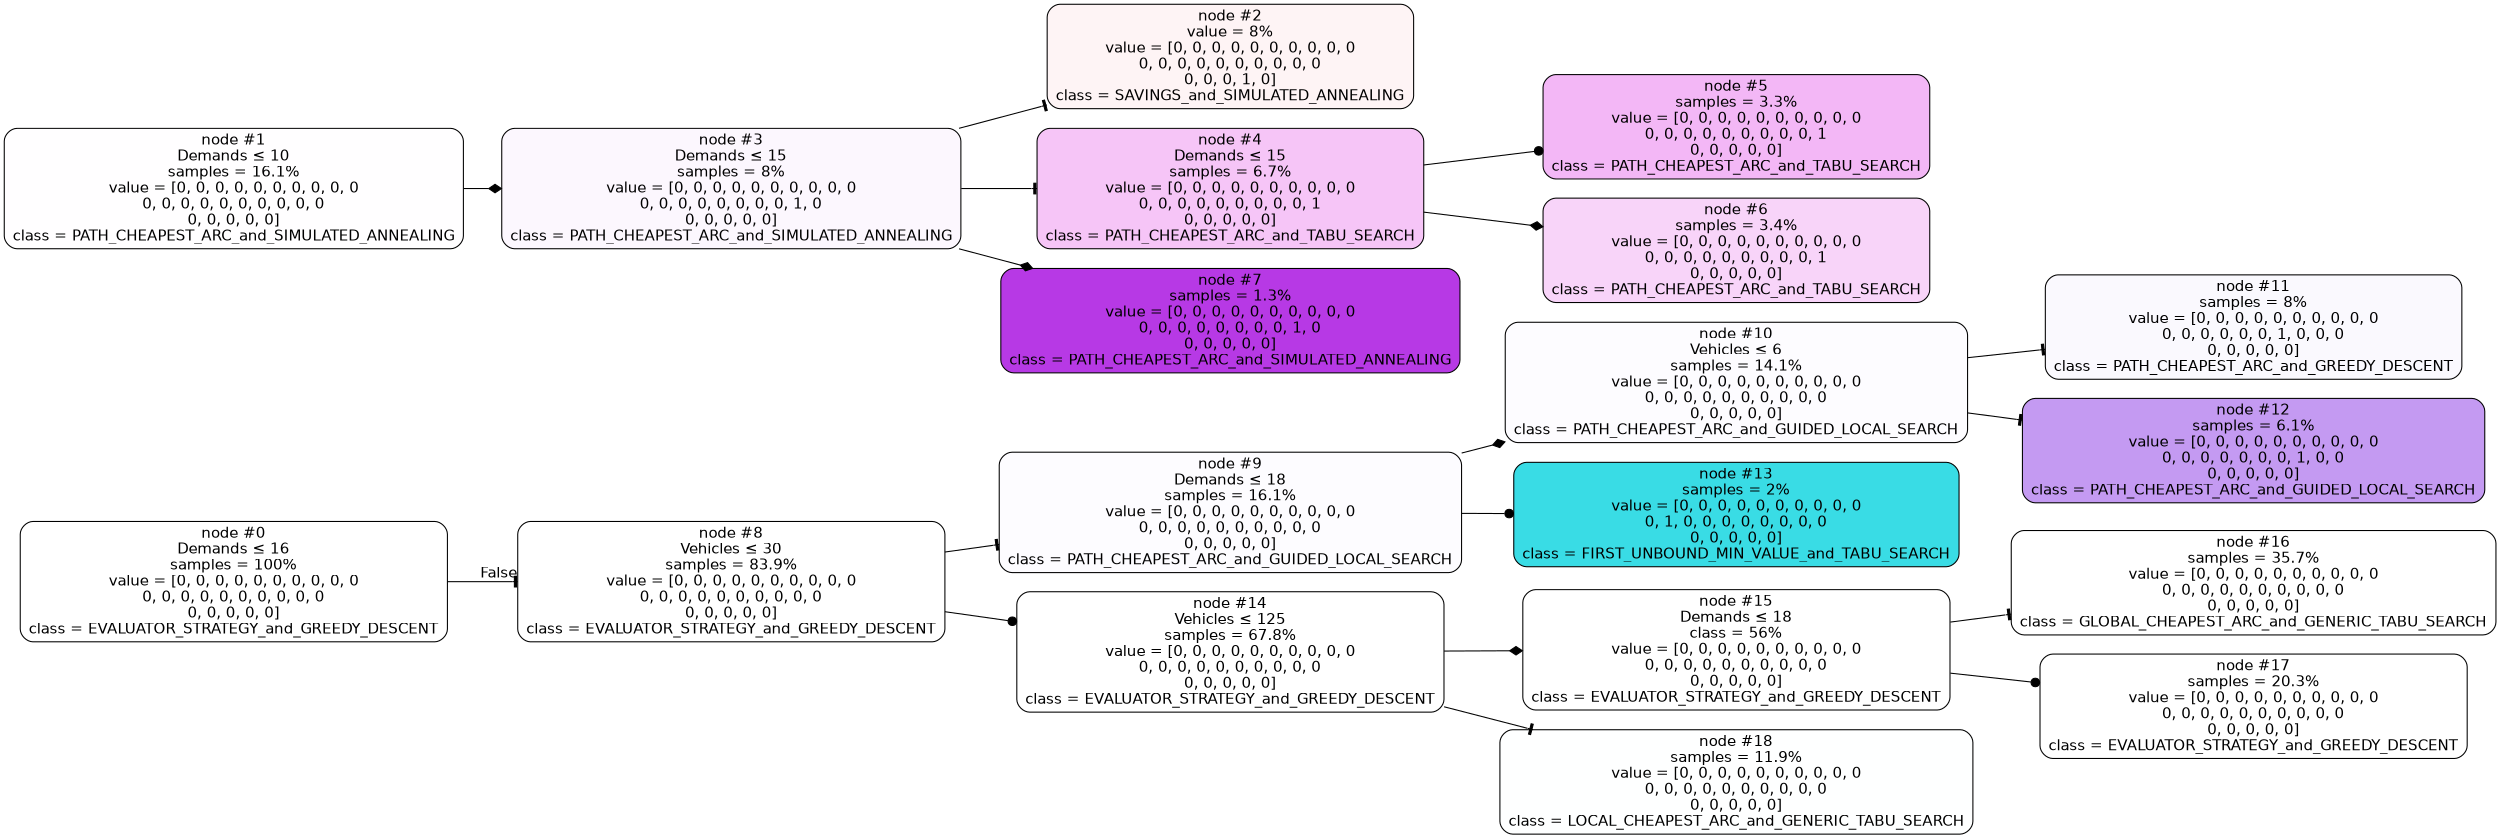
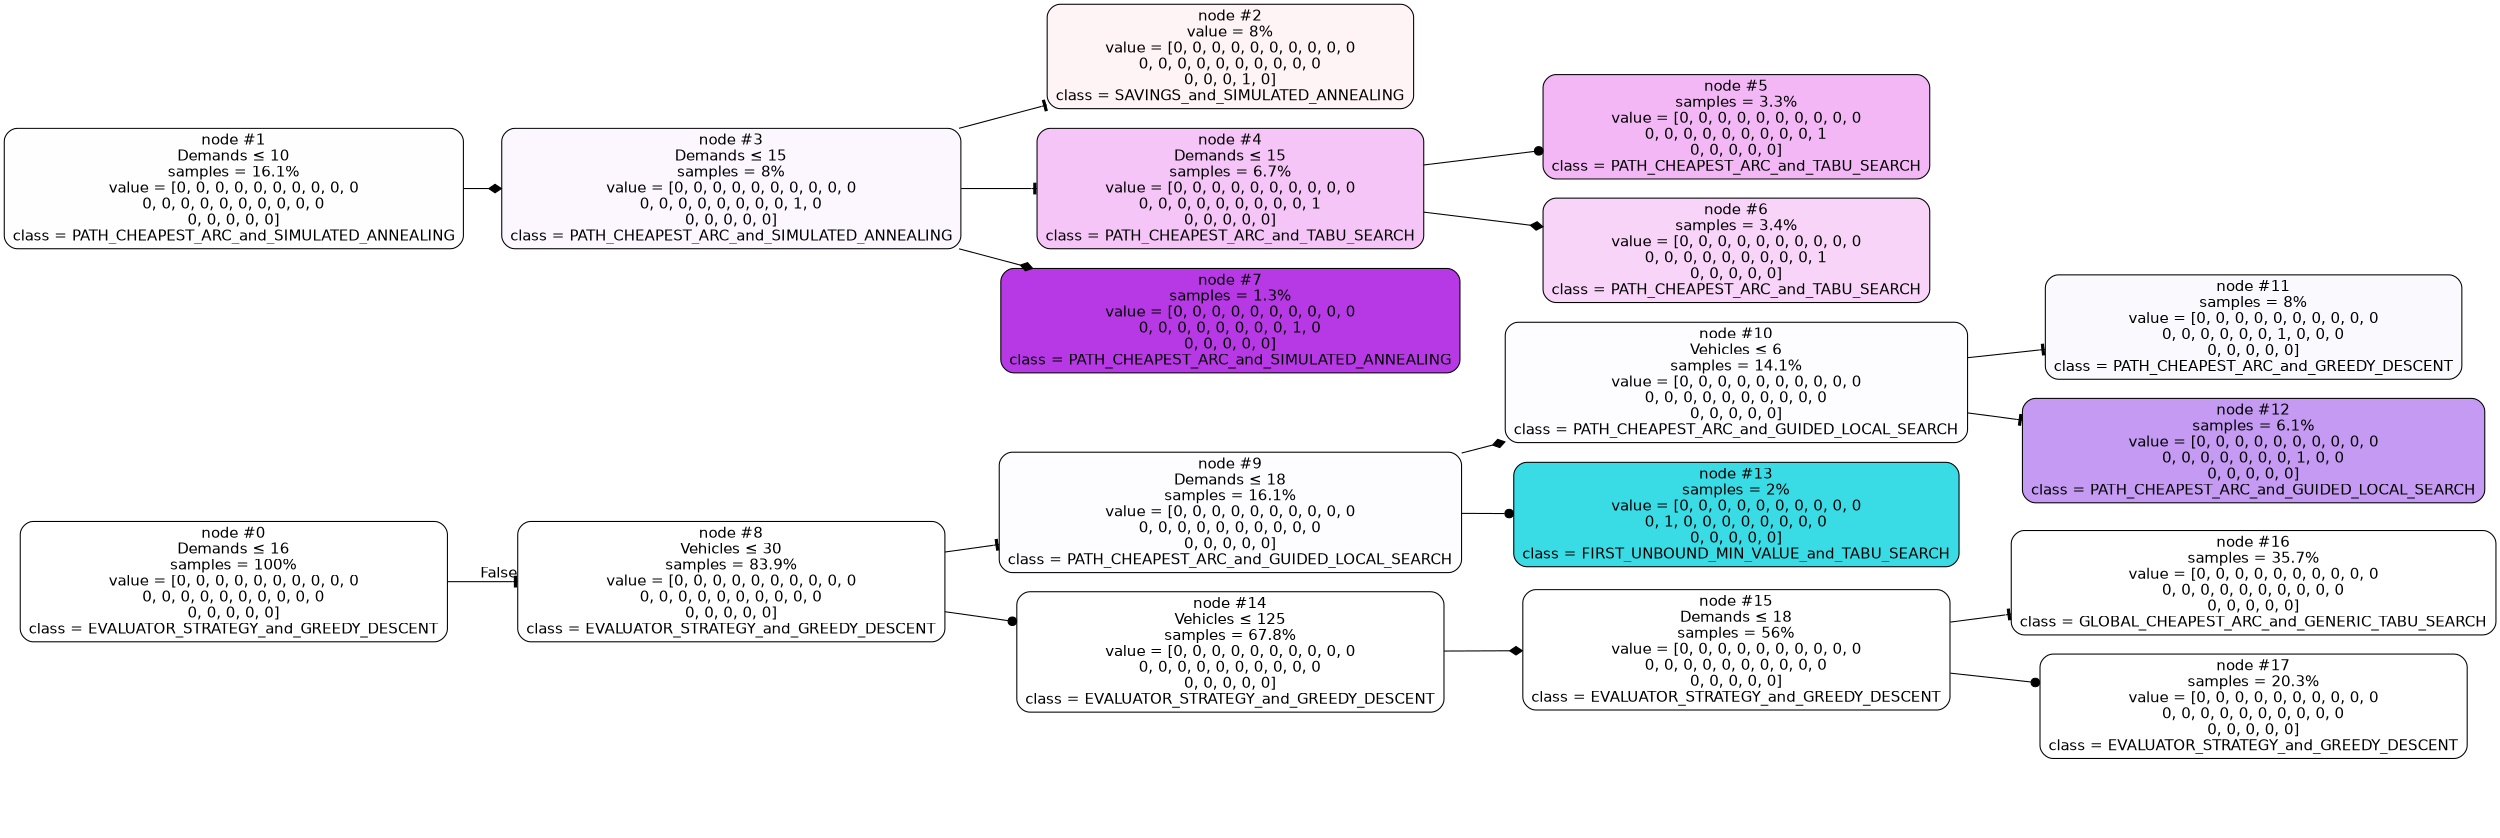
(1736, 633) -> (1736, 633)
(1736, 782) -> none
